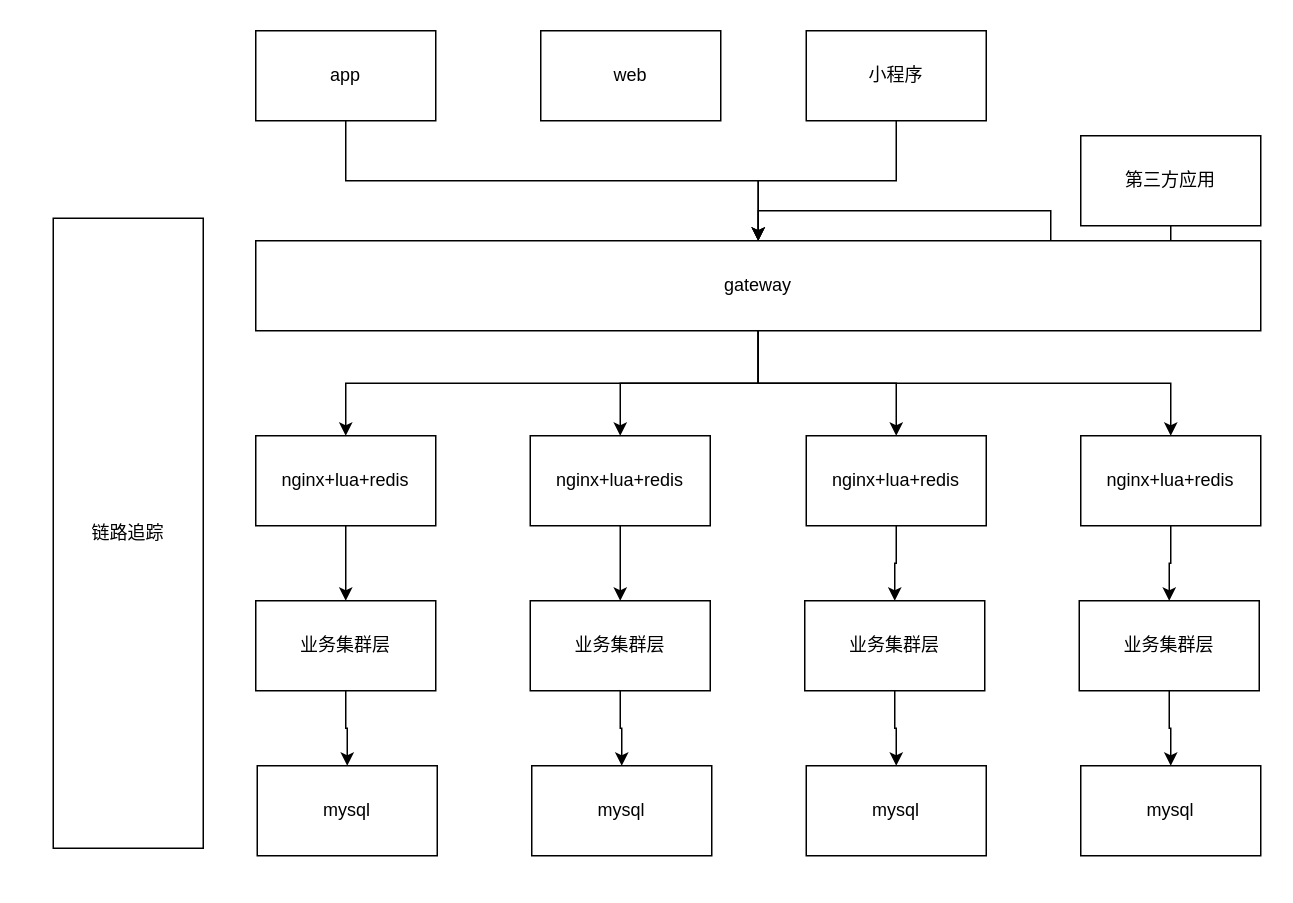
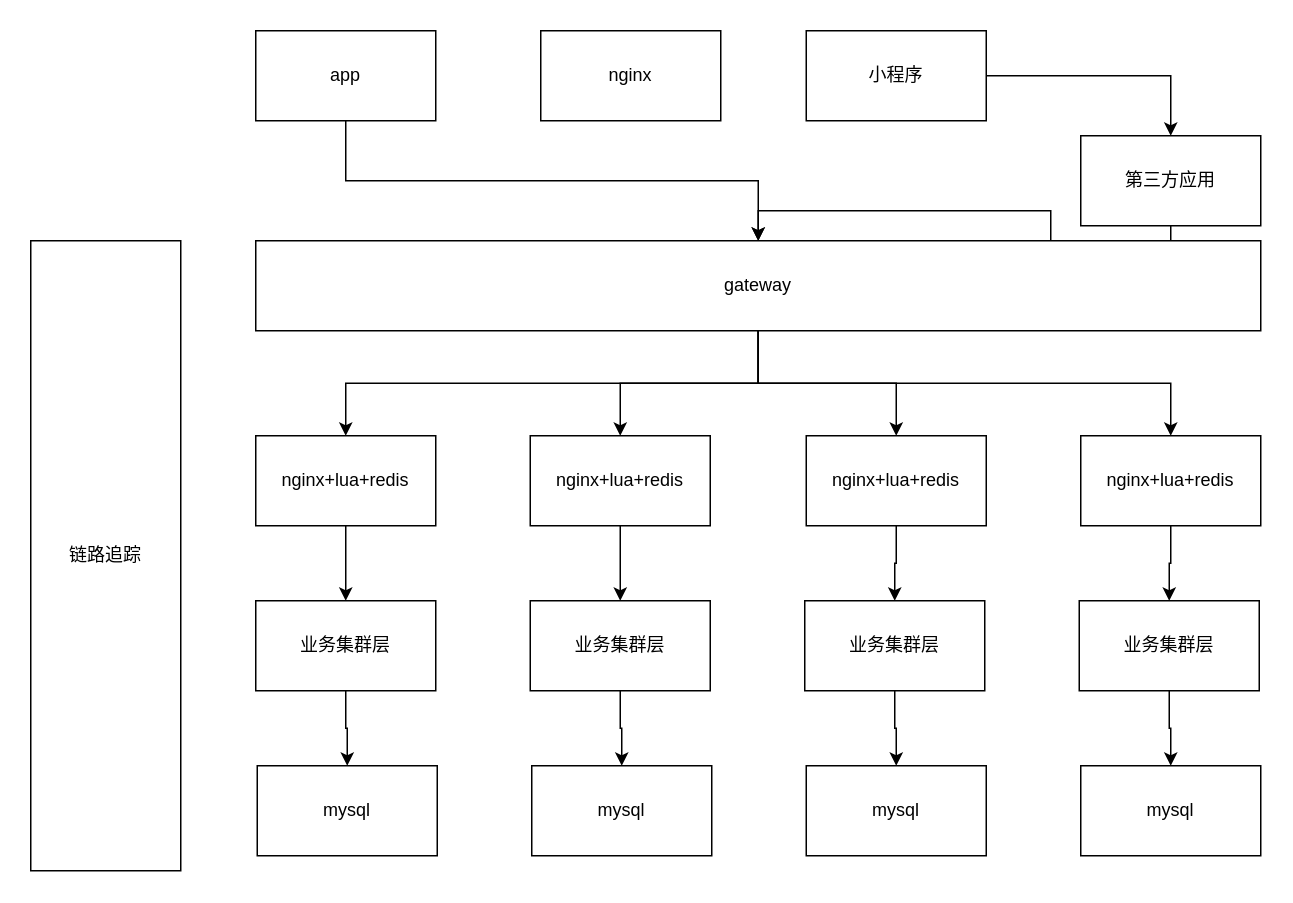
(631, 76) -> (631, 76)
(859, 181) -> (1104, 76)
(128, 533) -> (106, 556)
